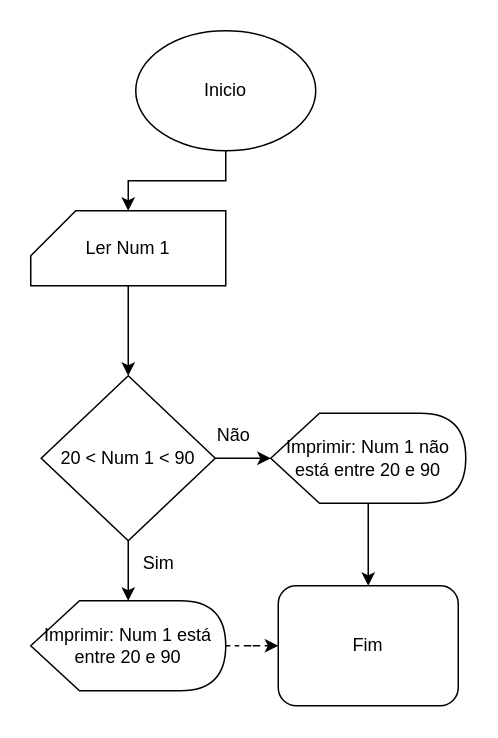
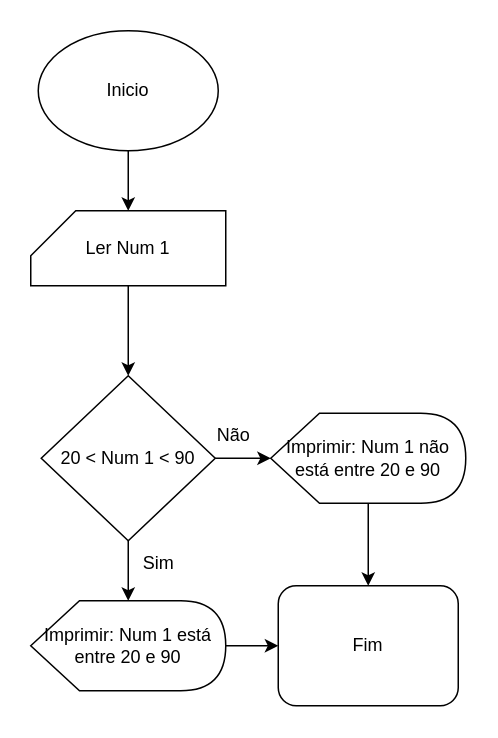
(226, 91) -> (128, 91)
(254, 646) -> (254, 646)
